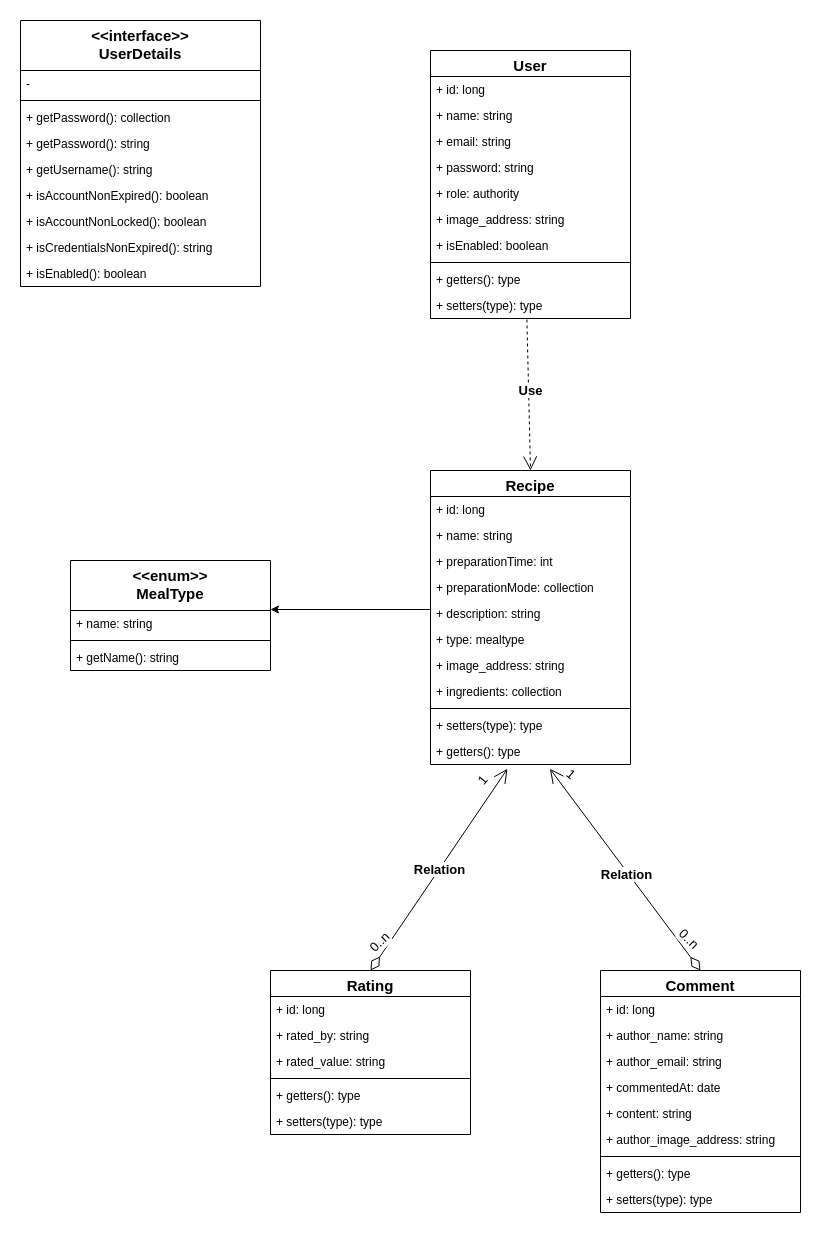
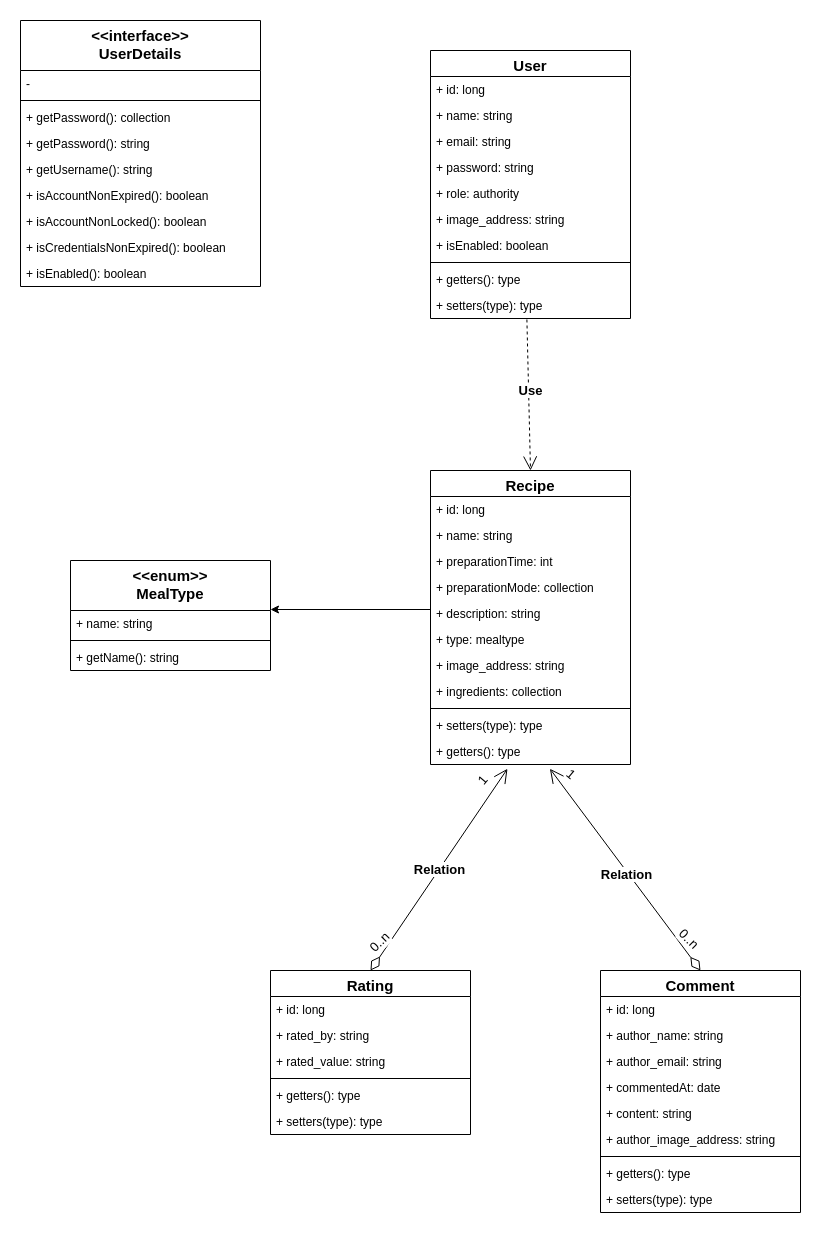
(133, 249) -> (137, 249)
